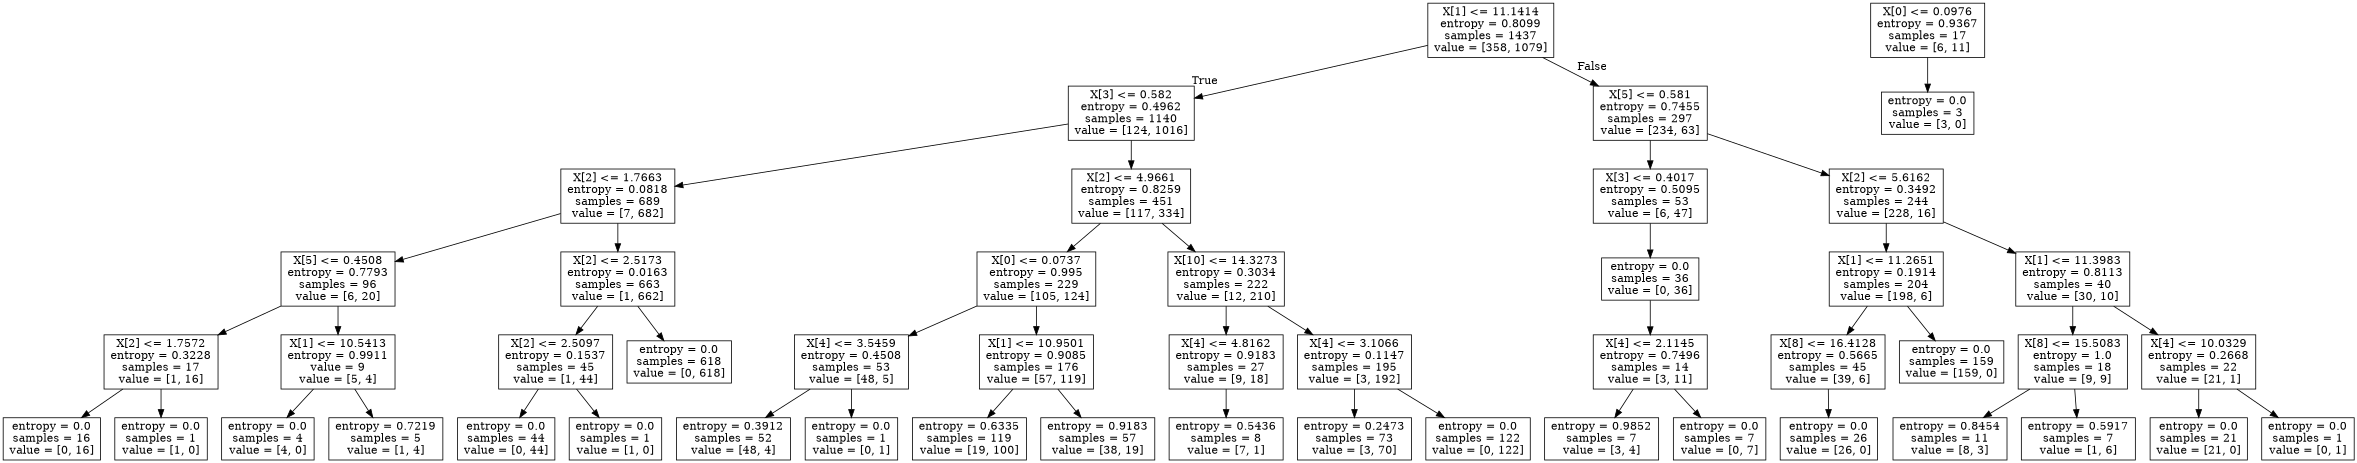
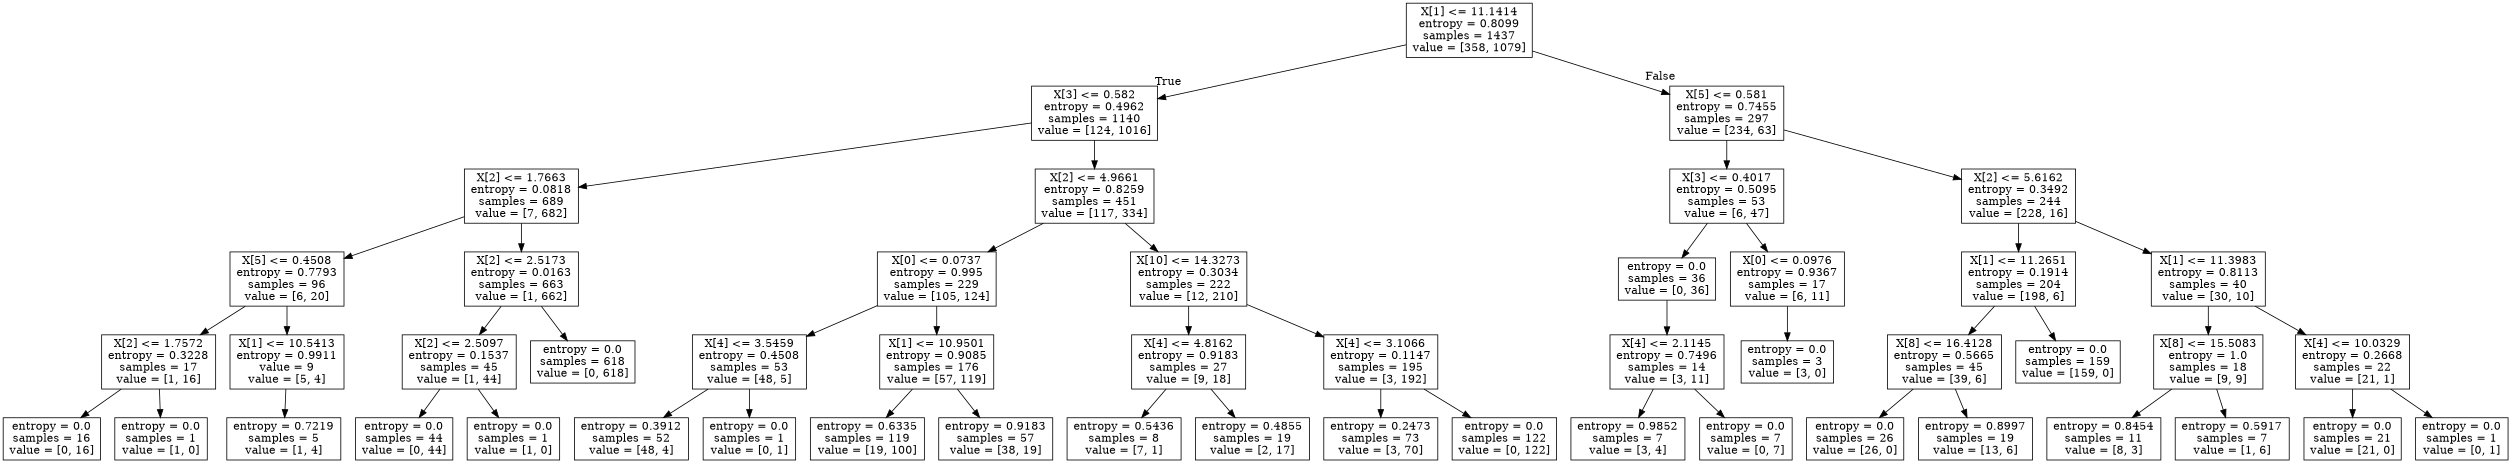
none -> (1755, 234)
(268, 439) -> none
none -> (1252, 439)
none -> (1976, 439)
